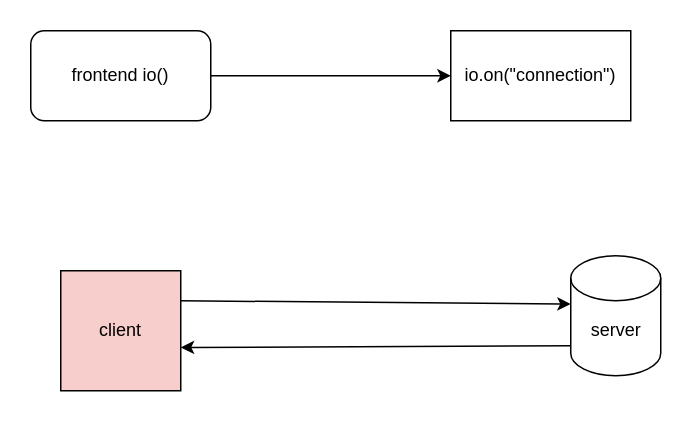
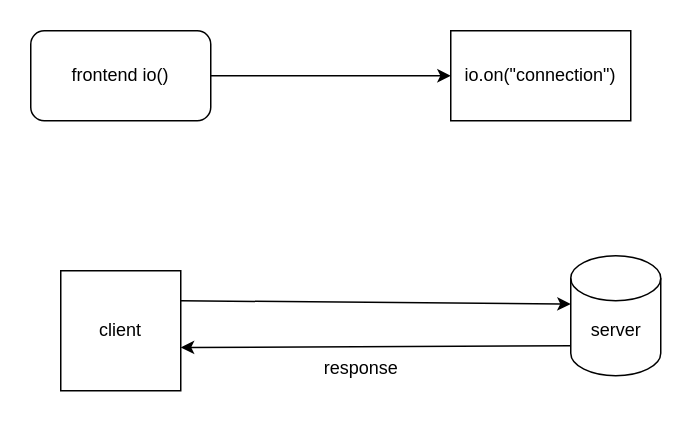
(121, 331) -> (121, 331)
none -> (361, 368)
